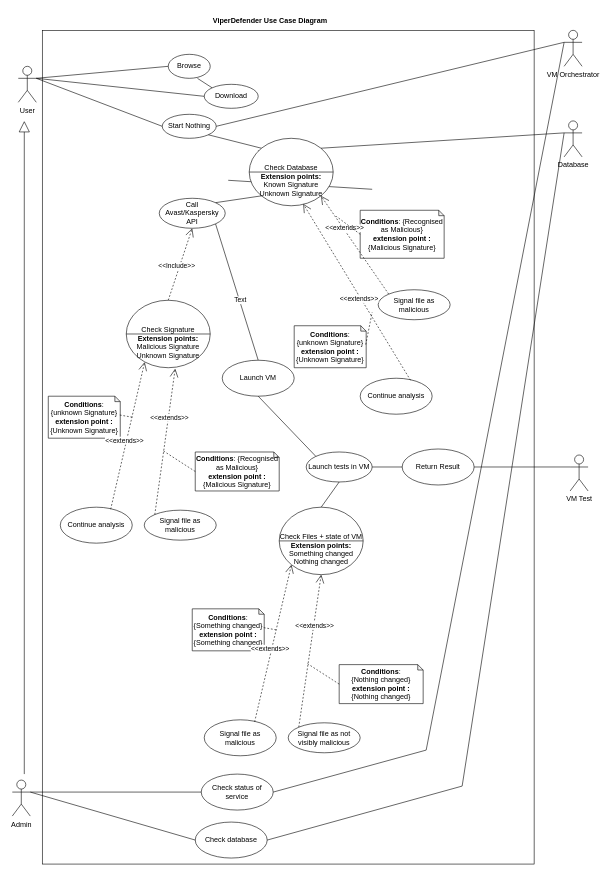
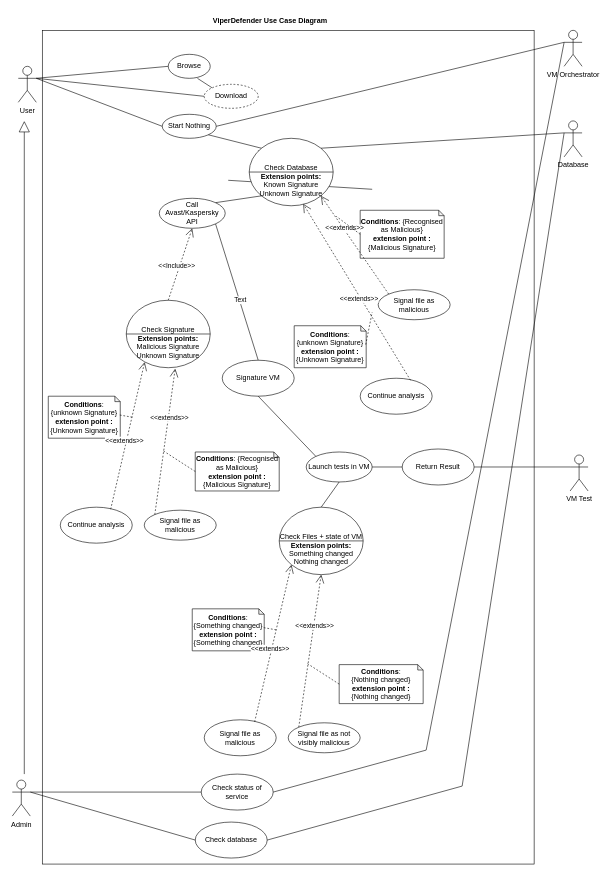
(231, 96) -> (231, 96)
(258, 378) -> (258, 378)
